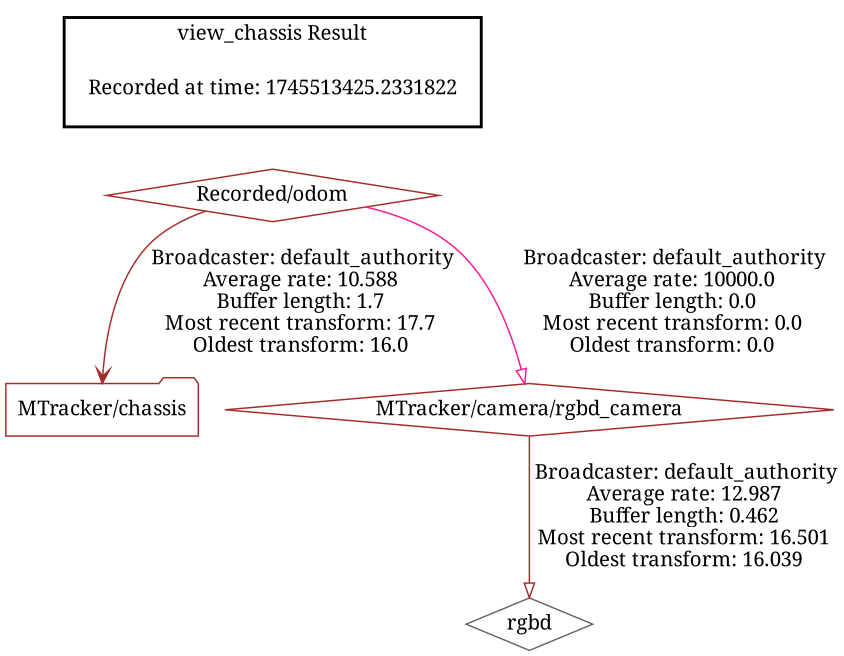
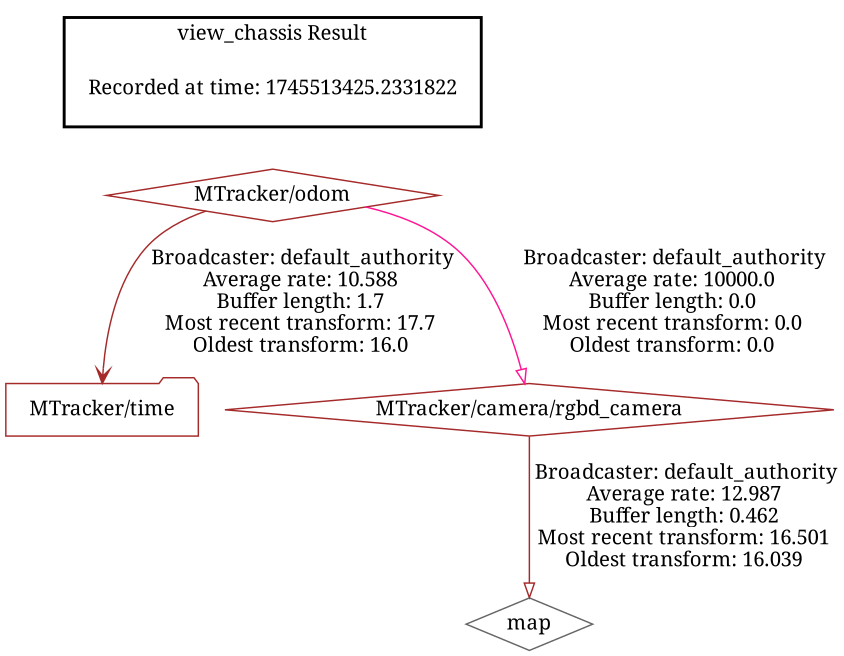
(273, 195) -> (273, 195)
(102, 410) -> (102, 410)
(529, 624) -> (529, 624)
